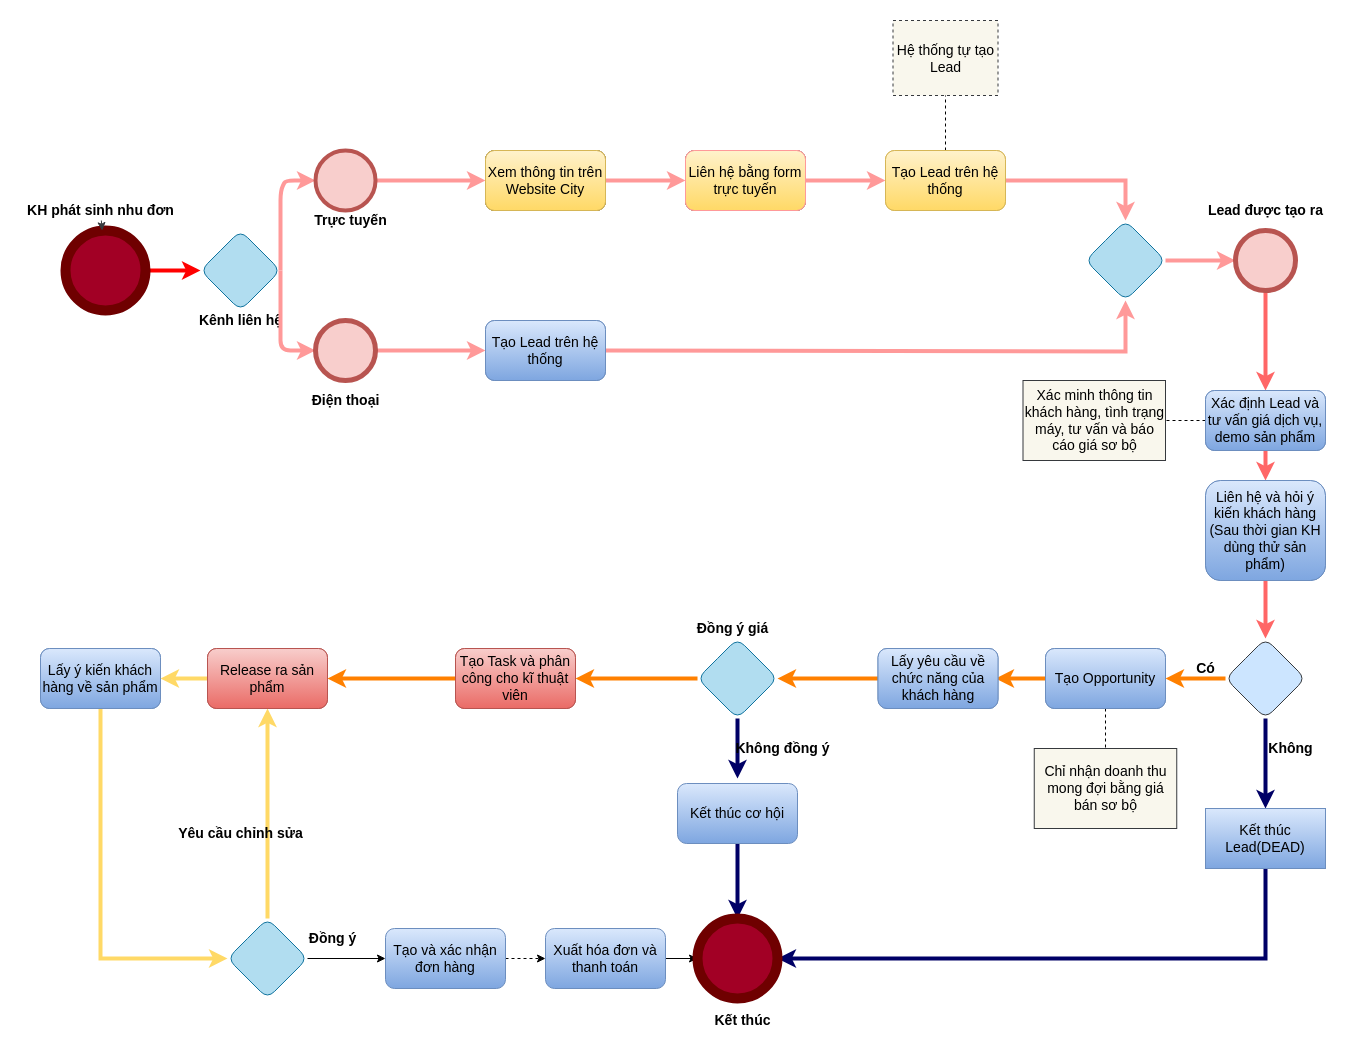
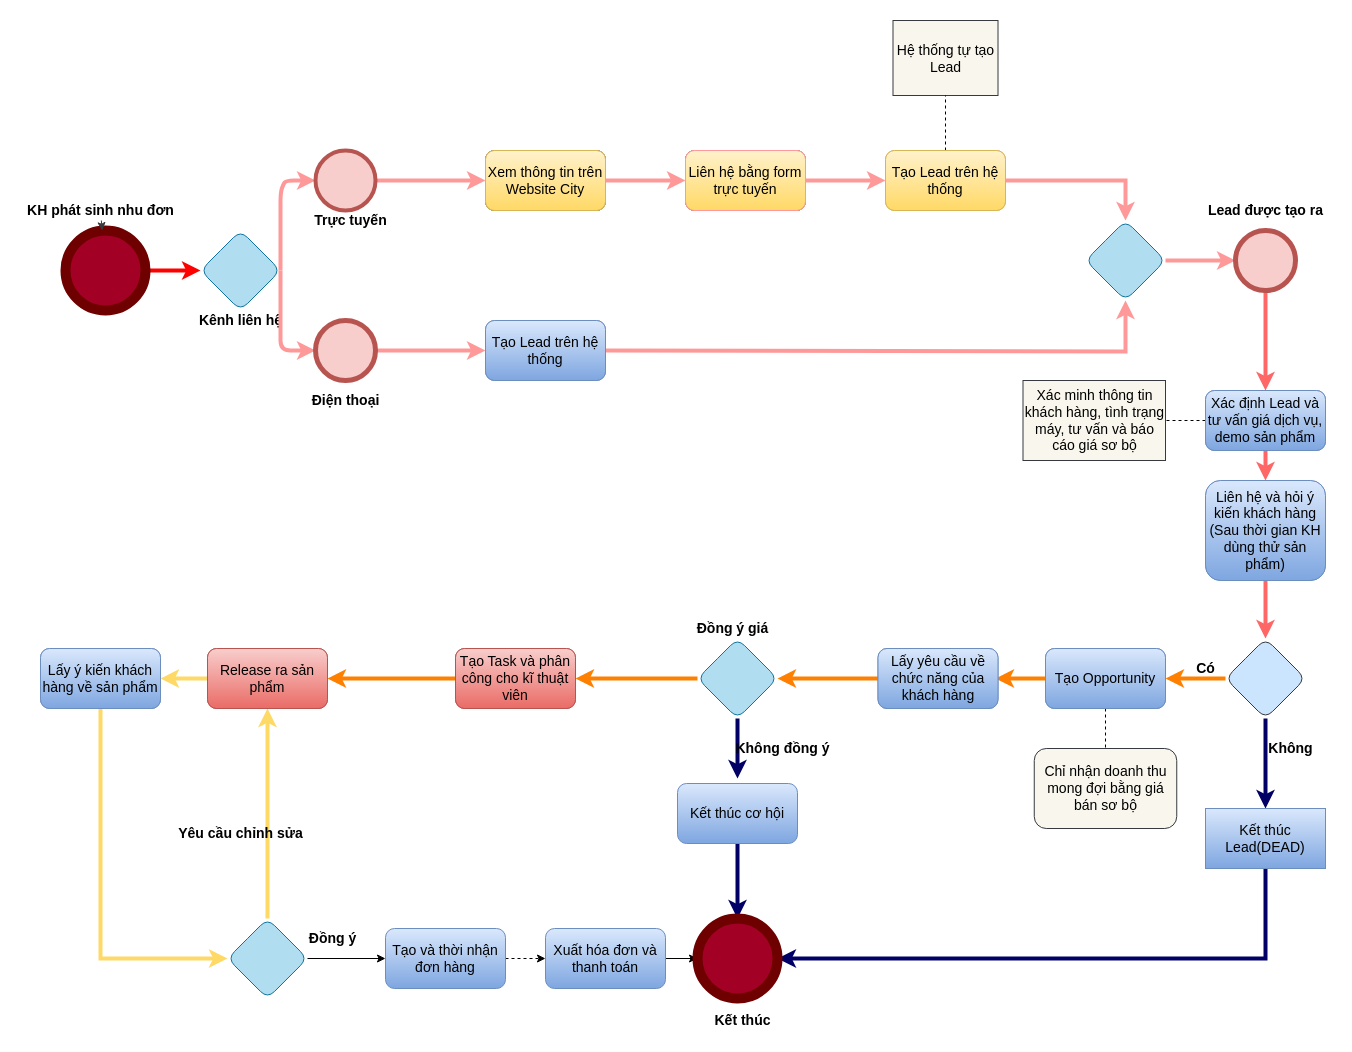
(946, 58) -> (946, 58)
(1106, 789) -> (1106, 789)
(446, 959) -> (446, 959)
